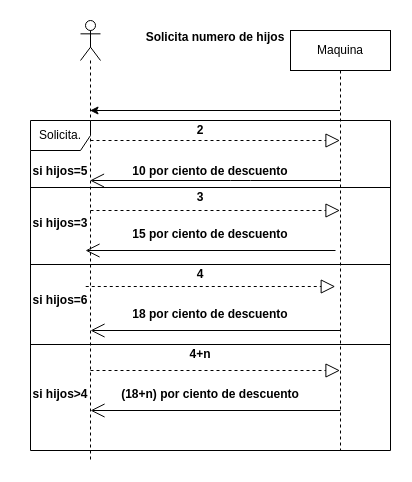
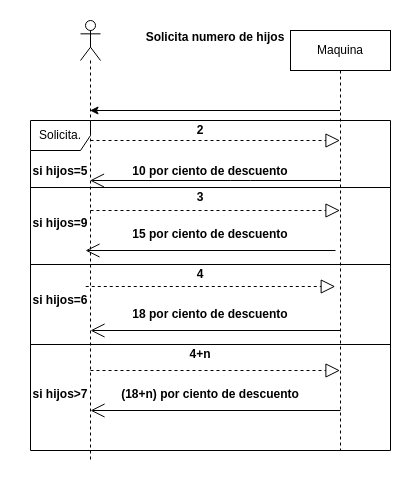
(60, 223) -> (60, 223)
(60, 394) -> (60, 394)
